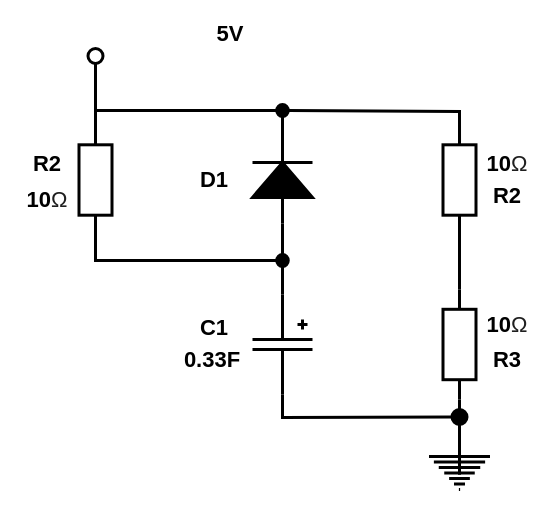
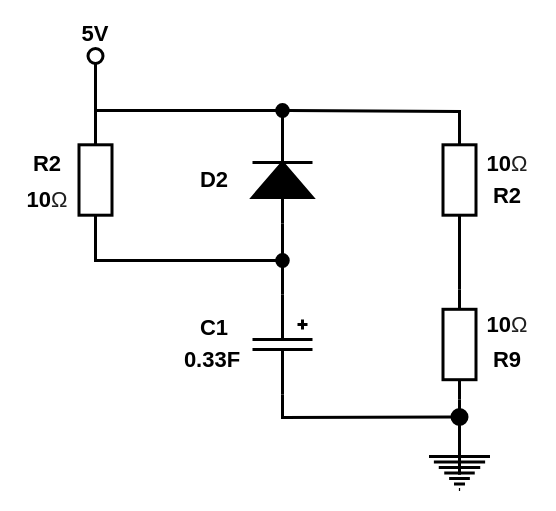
(231, 35) -> (96, 35)
(215, 181) -> (215, 181)
(508, 361) -> (508, 361)
